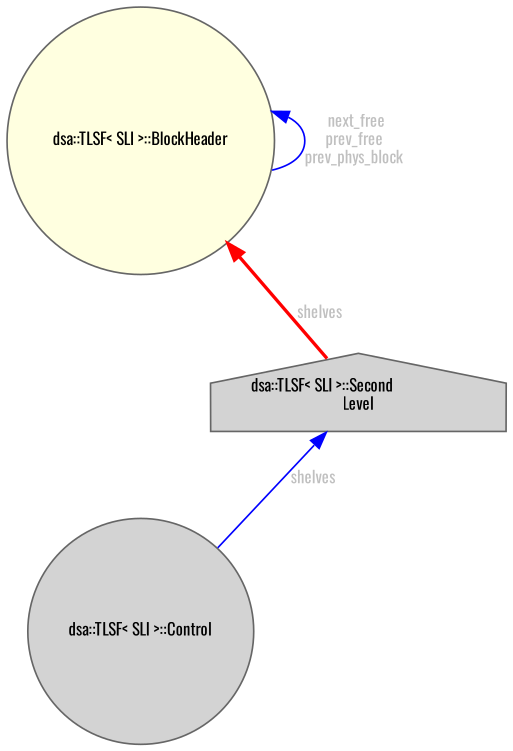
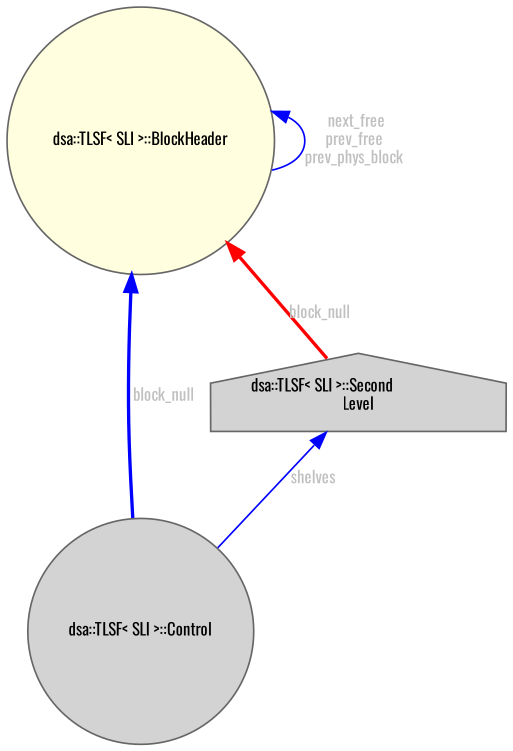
(319, 314) -> (319, 314)
none -> (129, 405)
